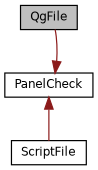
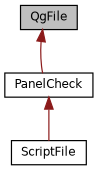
(57, 45) -> (41, 57)
